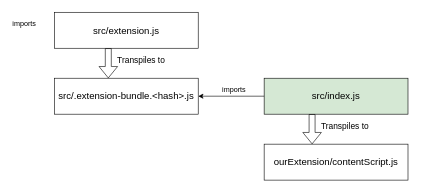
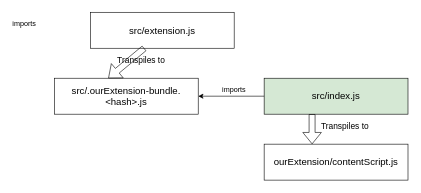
(126, 30) -> (162, 30)
(126, 96) -> (126, 96)
